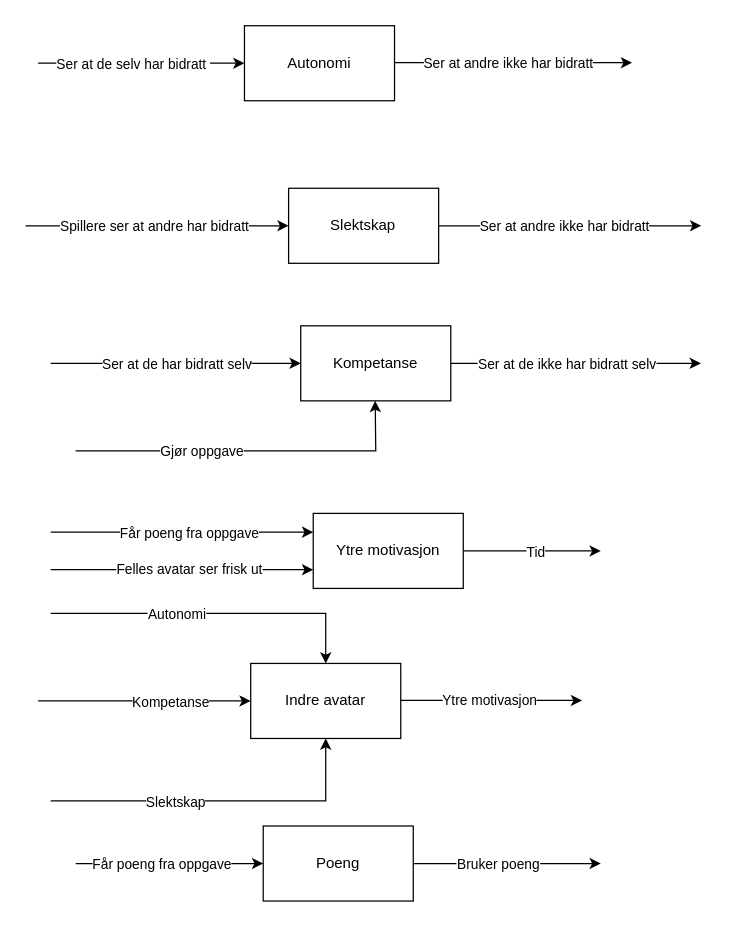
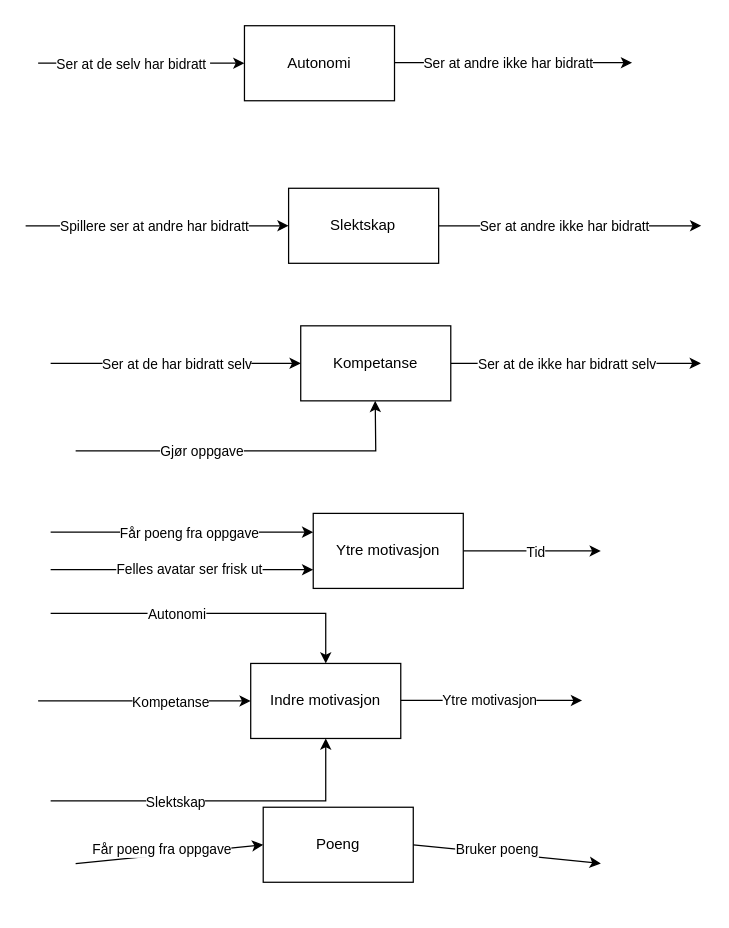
(326, 701) -> (326, 701)
(338, 863) -> (338, 844)
